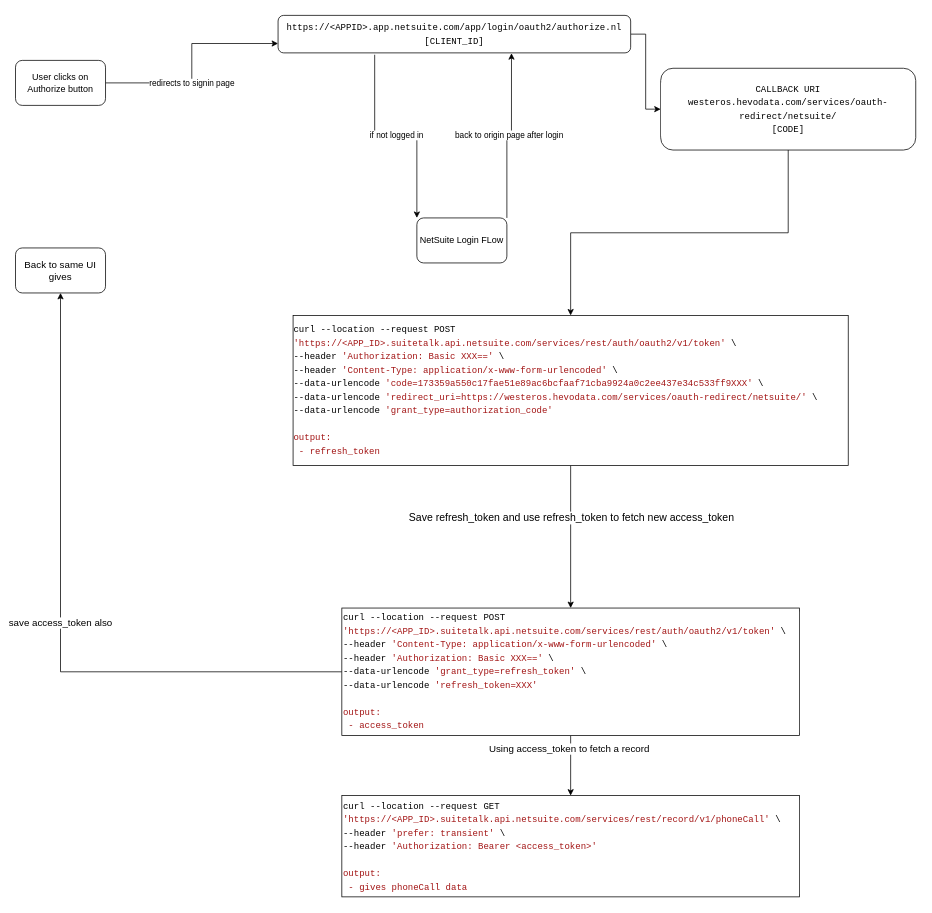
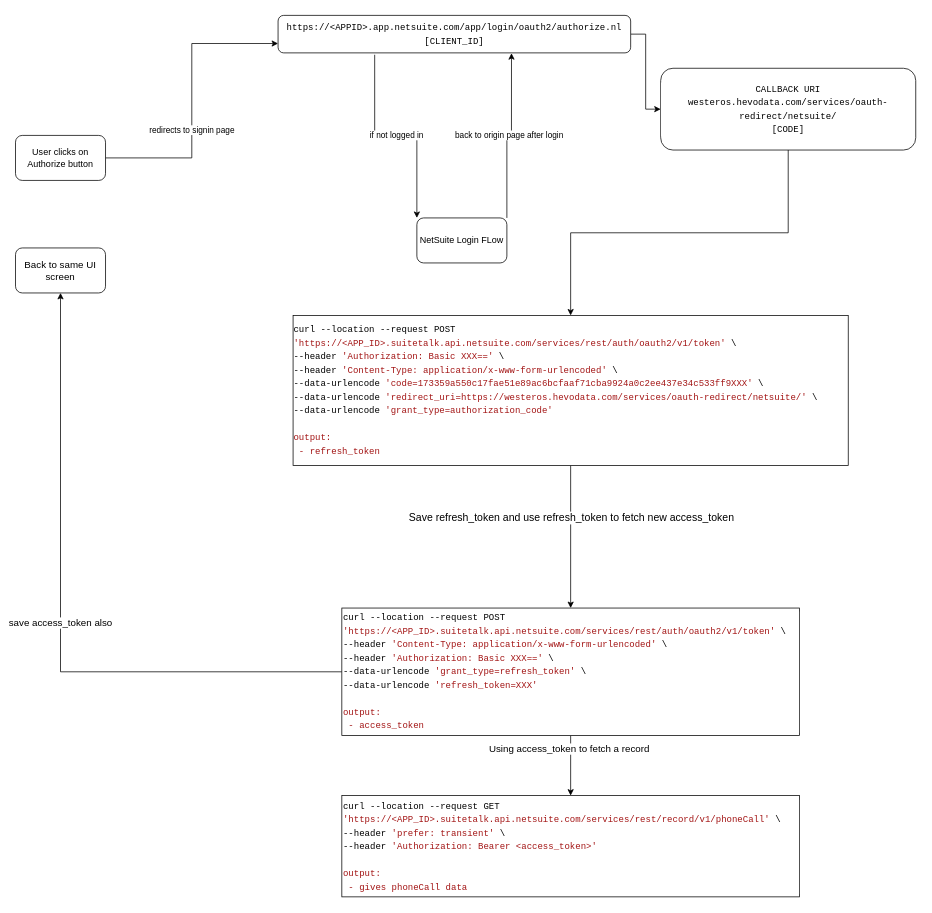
(60, 83) -> (60, 158)
(60, 270) -> (60, 270)
